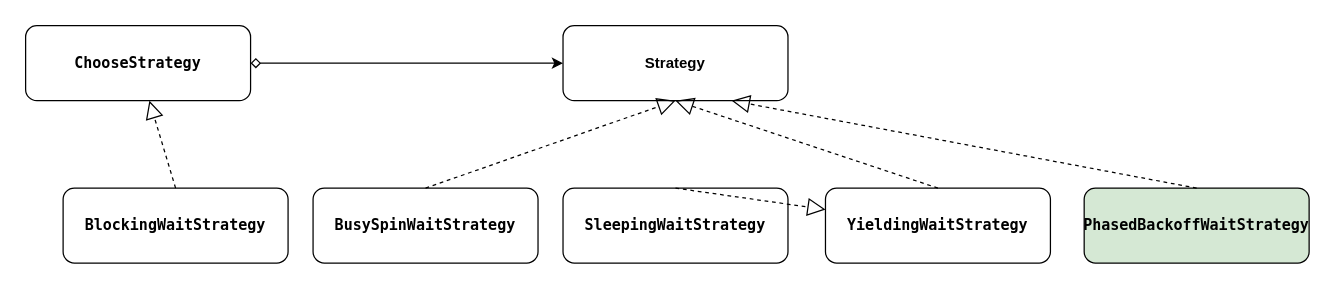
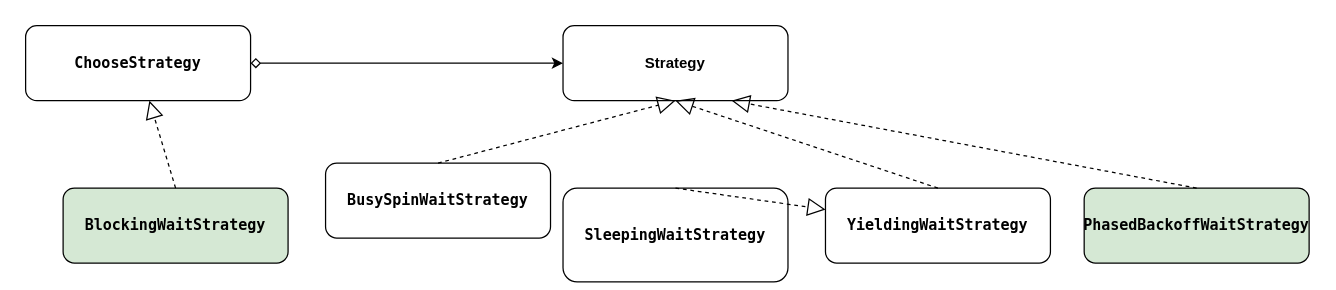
(176, 226) -> (176, 226)
(426, 226) -> (438, 201)
(676, 226) -> (676, 235)
